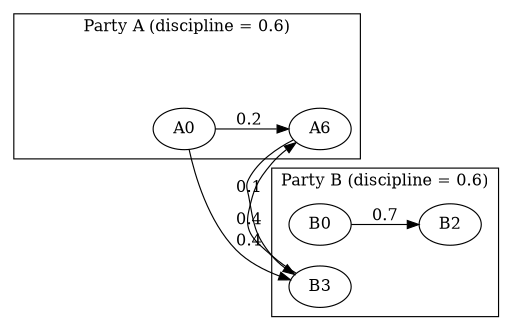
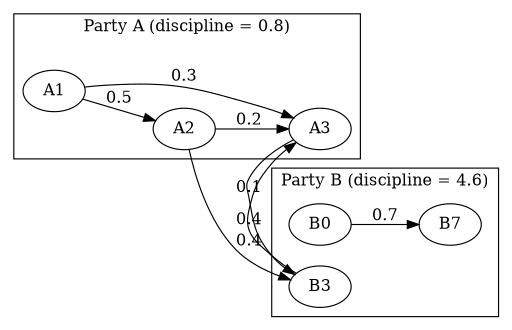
(187, 27) -> (187, 27)
none -> (54, 91)
(184, 129) -> (184, 129)
(320, 129) -> (320, 129)
(385, 181) -> (385, 181)
(450, 225) -> (450, 225)
